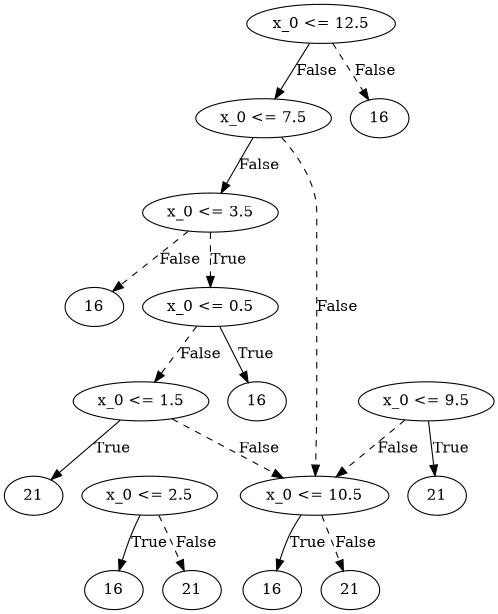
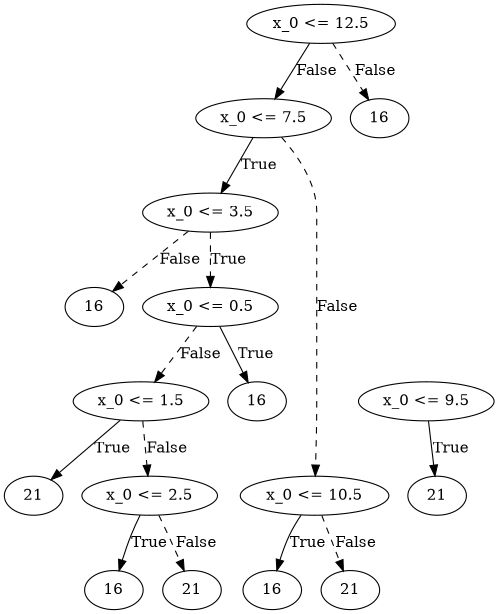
(259, 165) -> (259, 165)
(375, 445) -> none
(223, 446) -> (145, 443)
